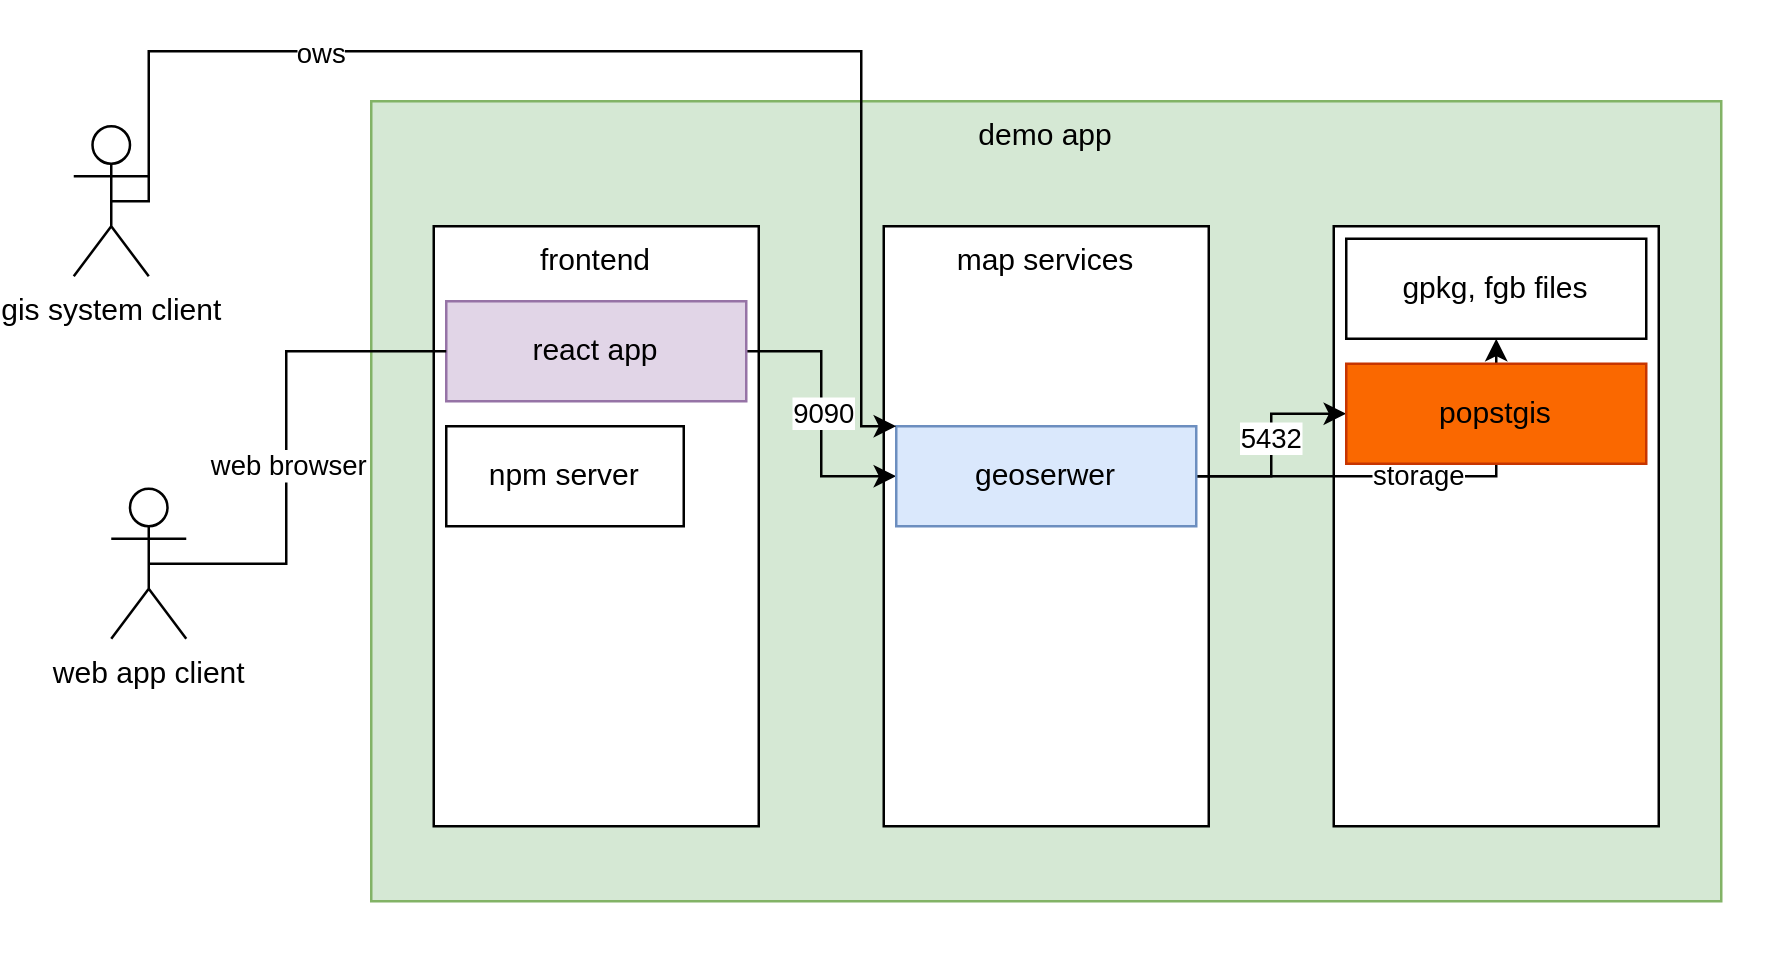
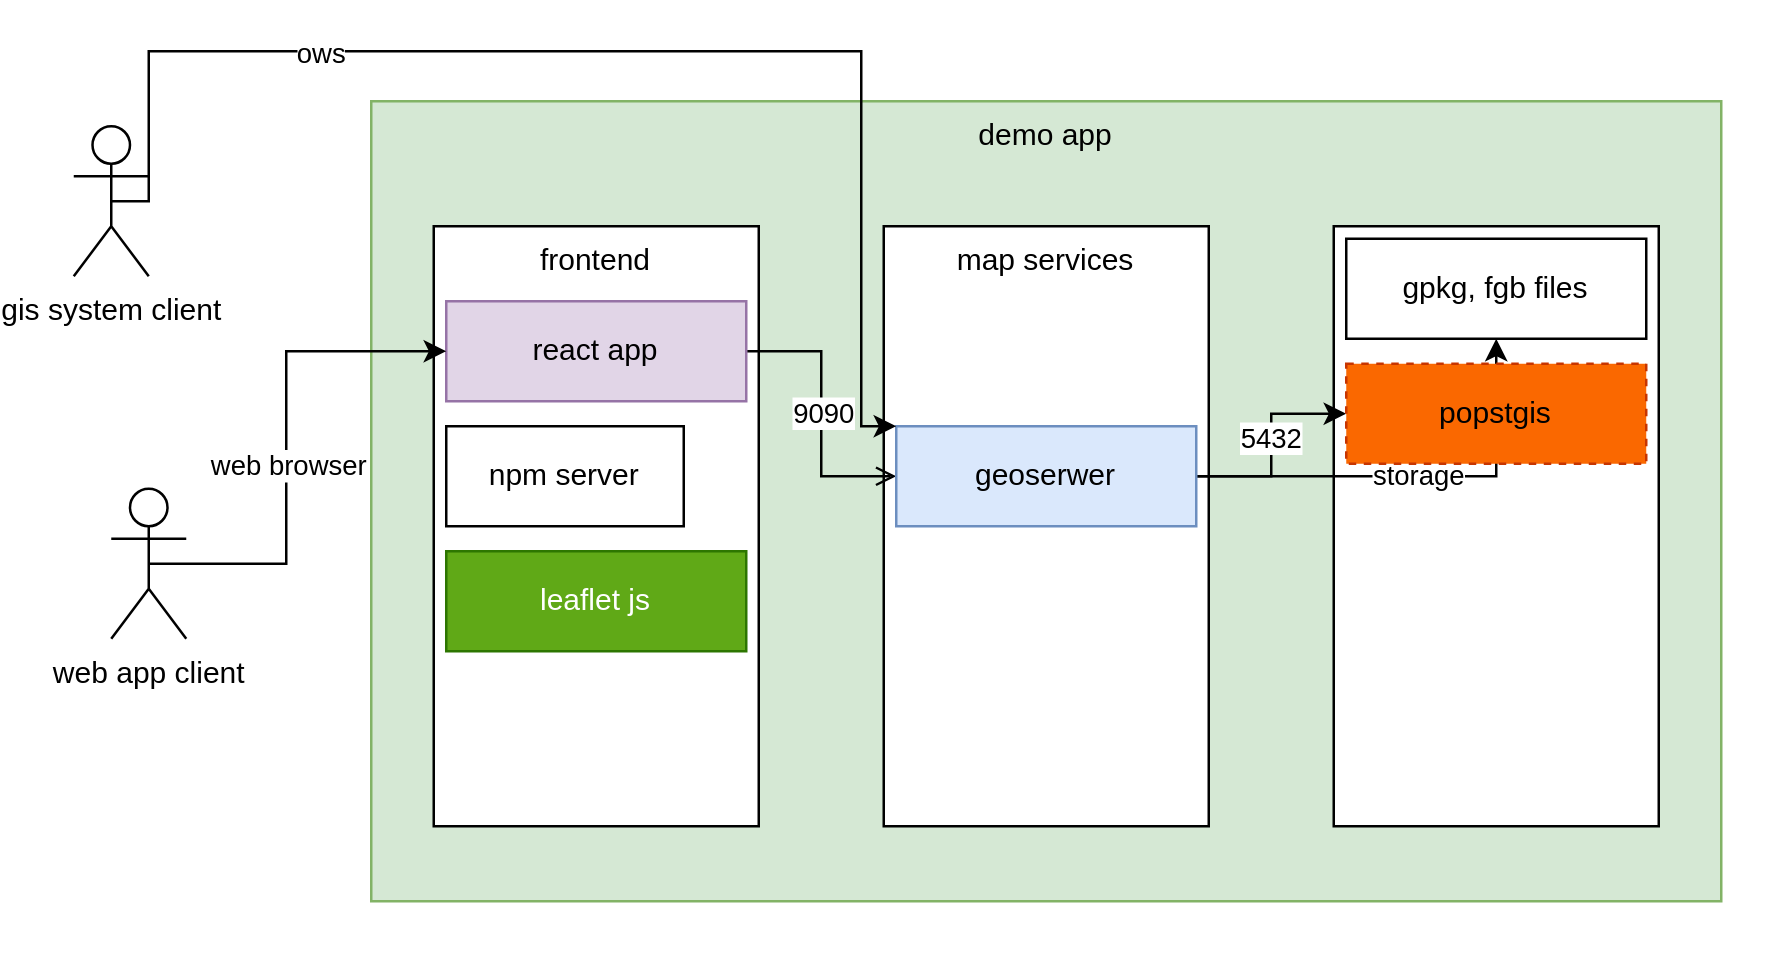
(436, 351) -> (428, 351)
(1496, 414) -> (1496, 414)
(878, 476) -> (882, 476)
none -> (596, 601)
